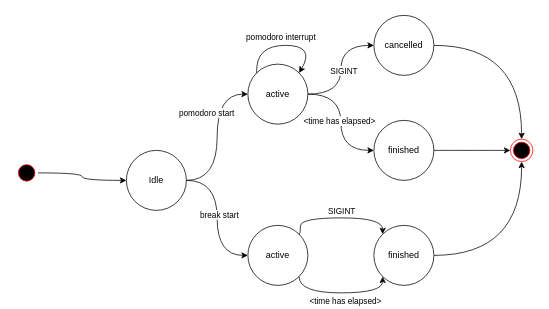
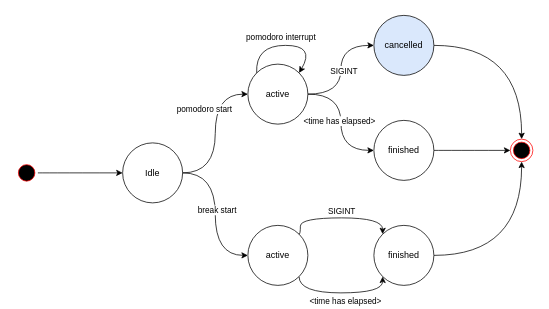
(404, 45) -> (404, 45)
(156, 180) -> (153, 173)
